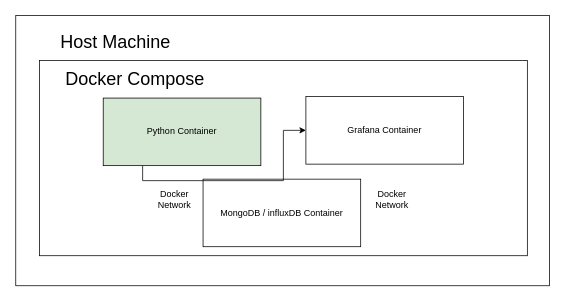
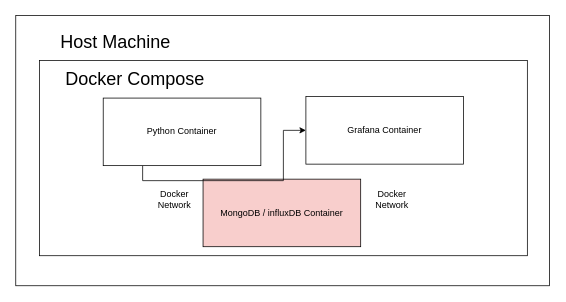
(182, 132) -> (182, 132)
(282, 213) -> (282, 213)
